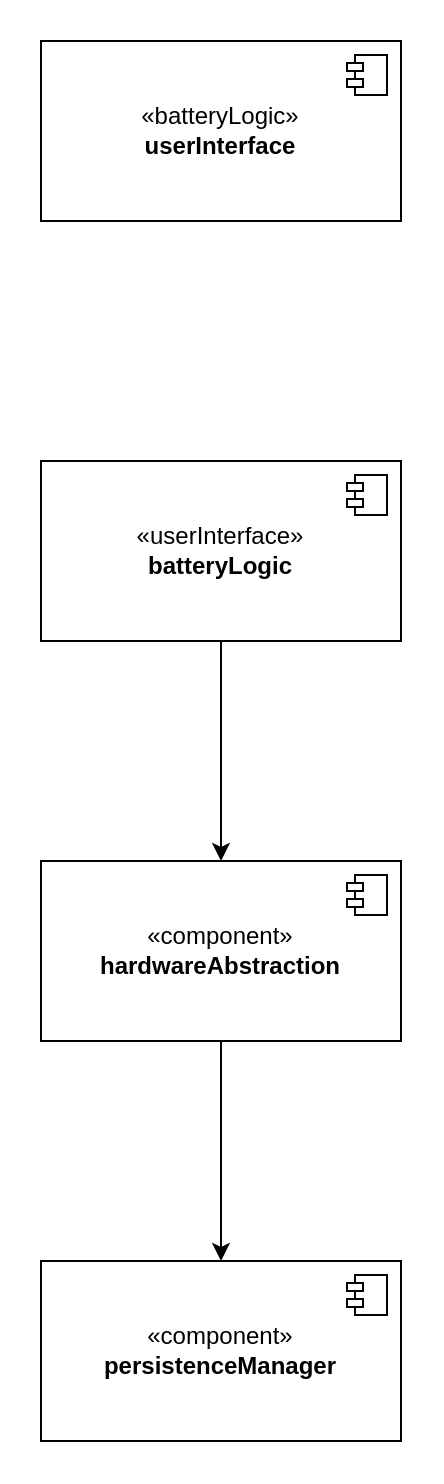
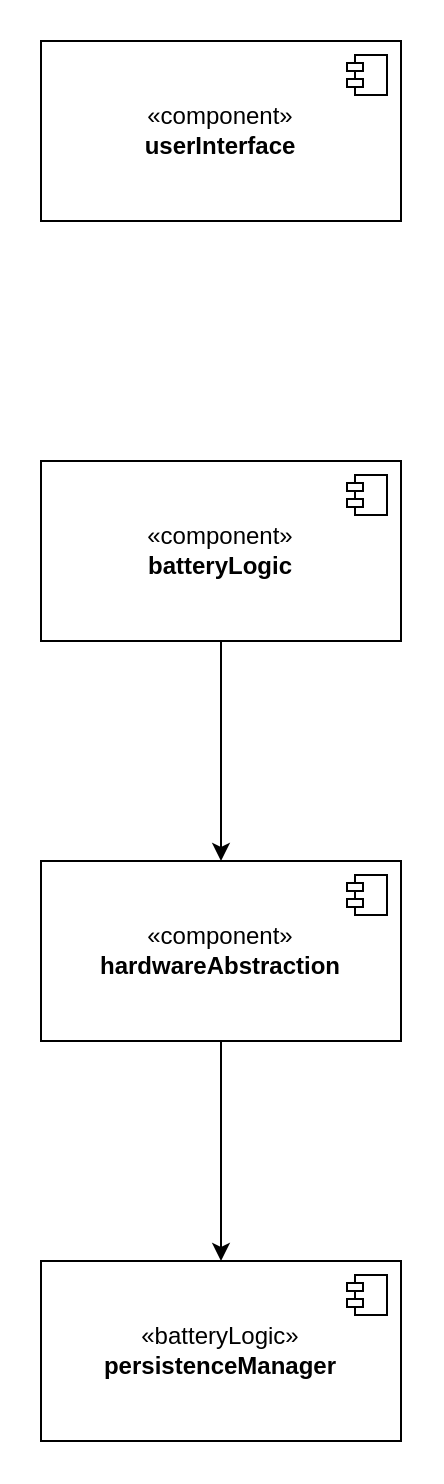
(221, 131) -> (221, 131)
(221, 551) -> (221, 551)
(221, 1351) -> (221, 1351)
